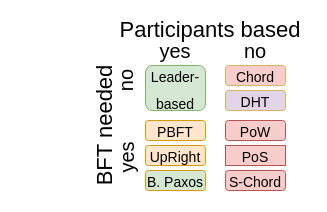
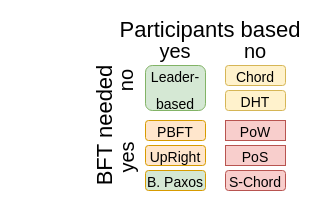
(256, 76) -> (256, 76)
(256, 101) -> (256, 101)
(256, 131) -> (256, 131)
